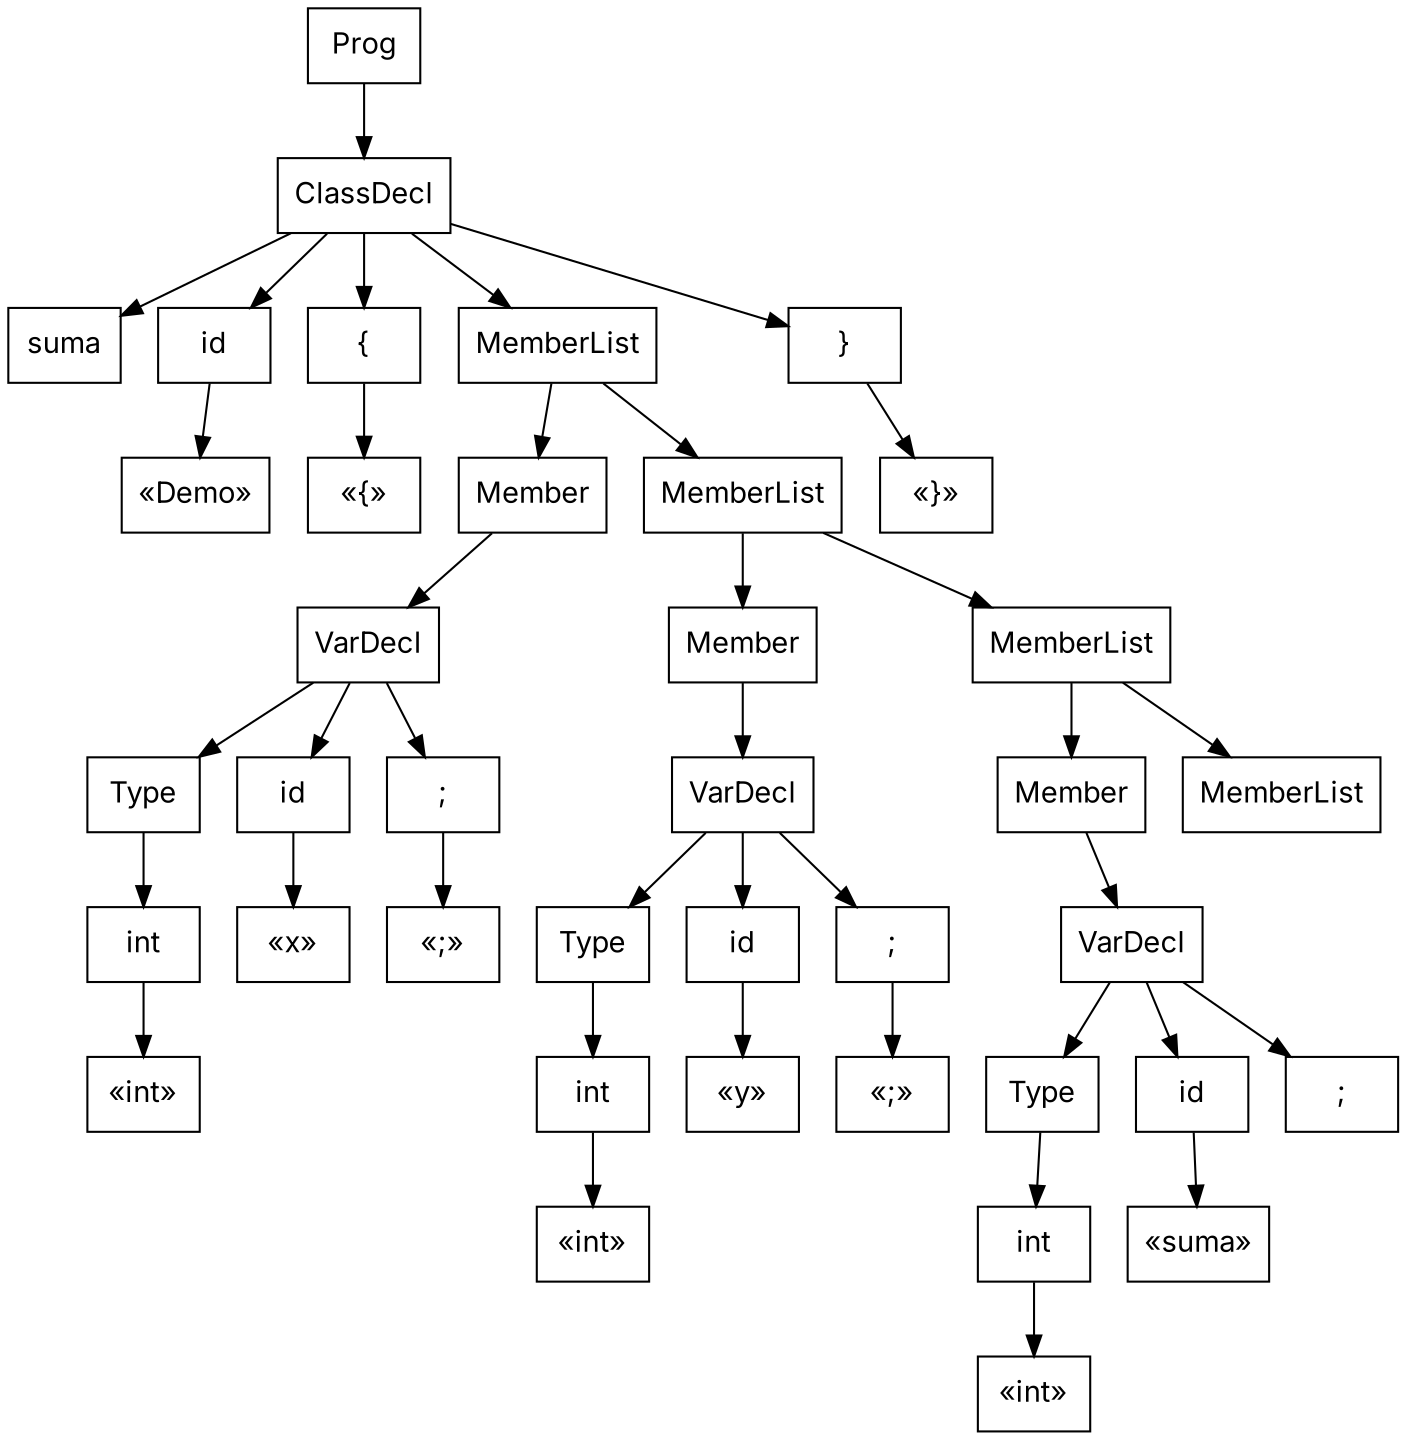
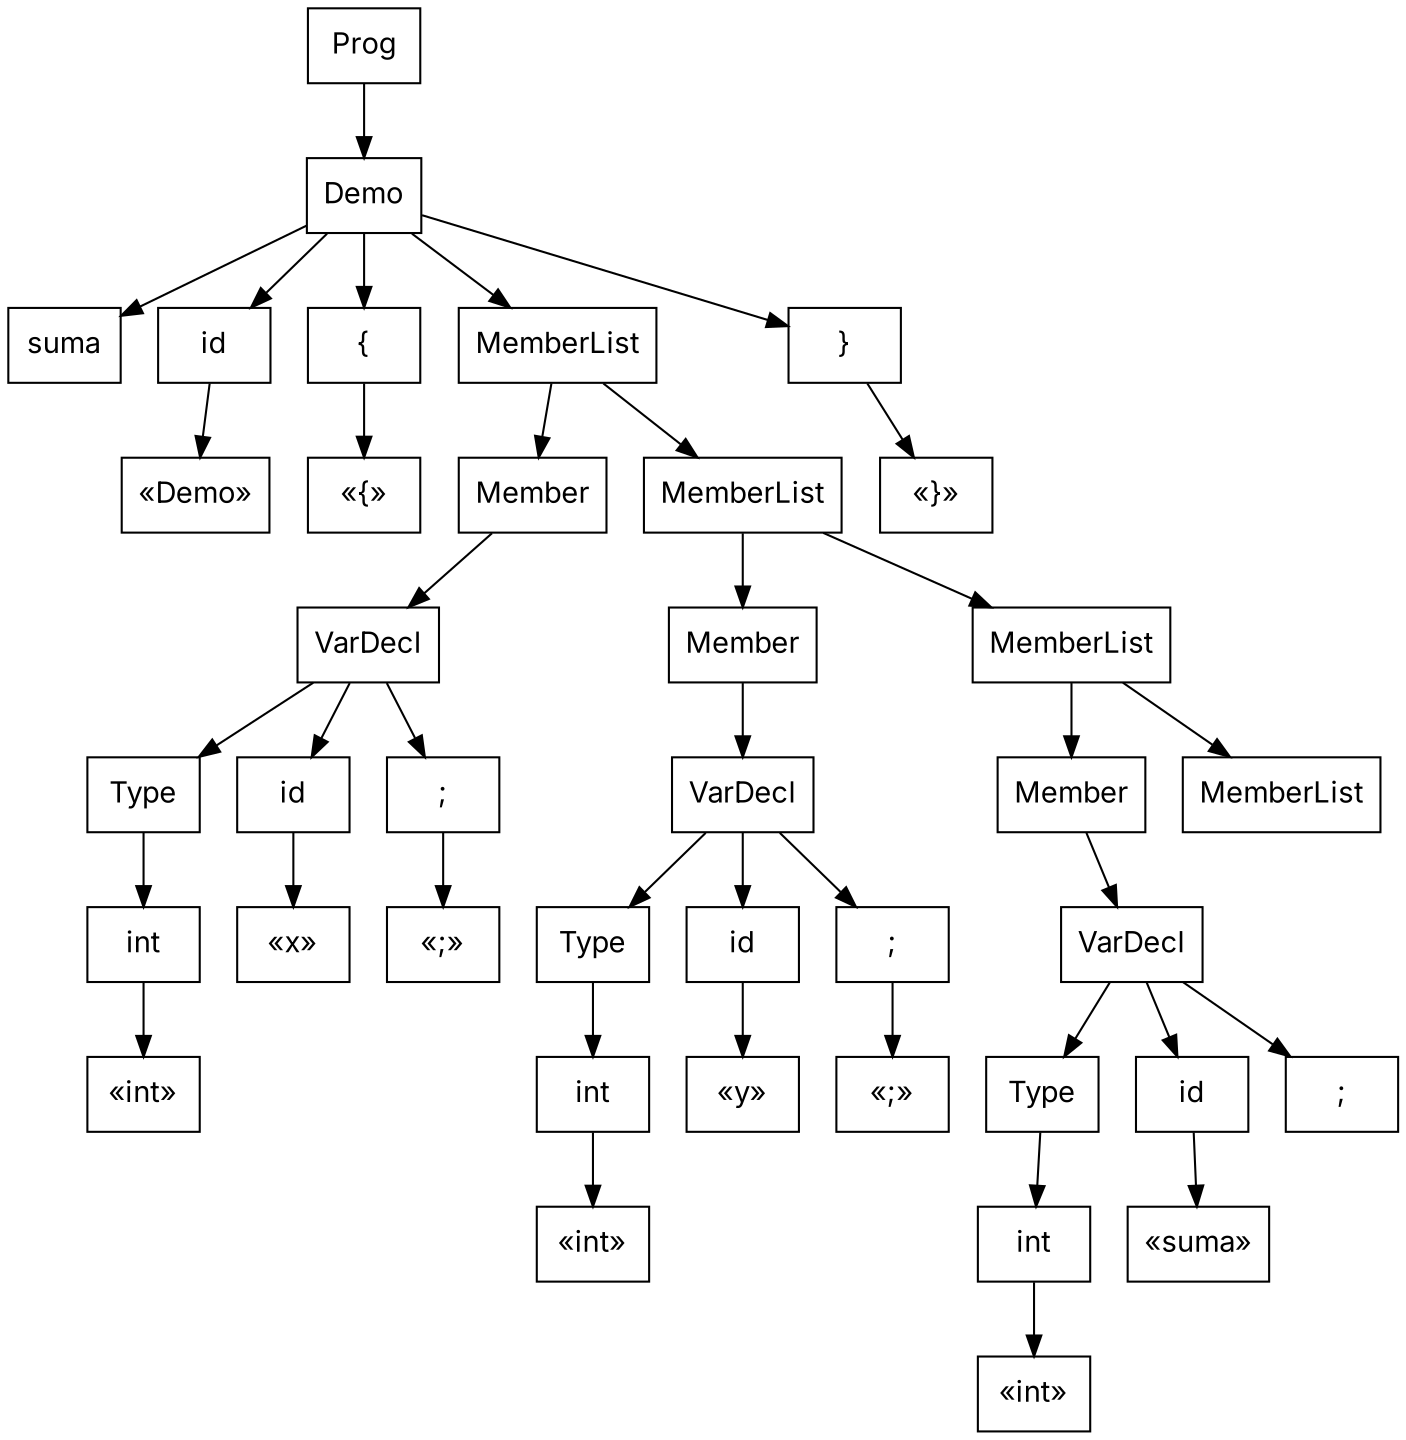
(364, 196) -> (364, 196)
